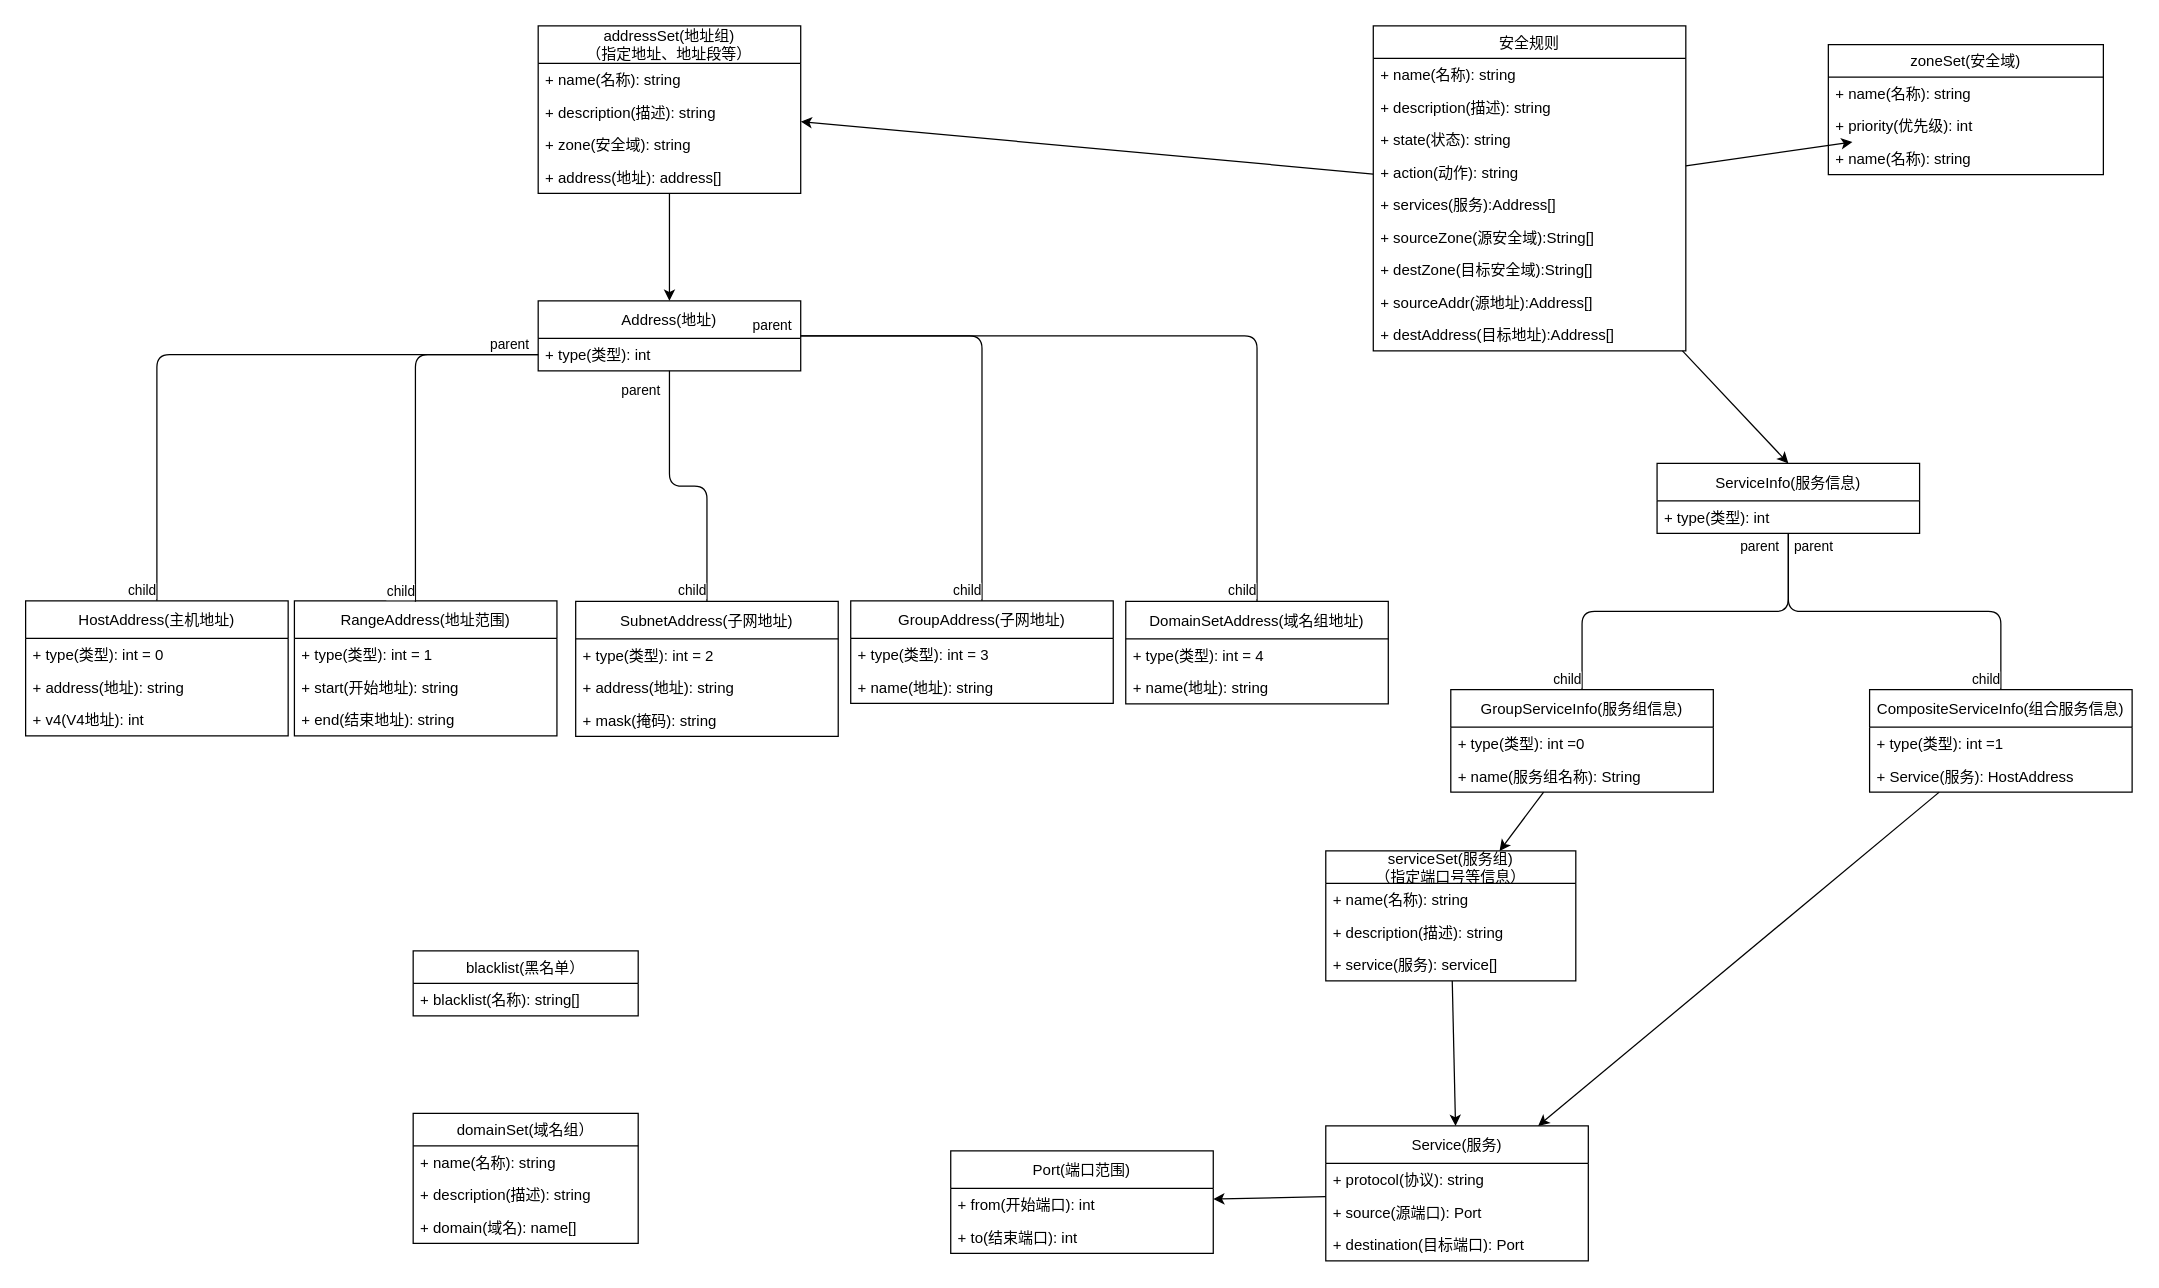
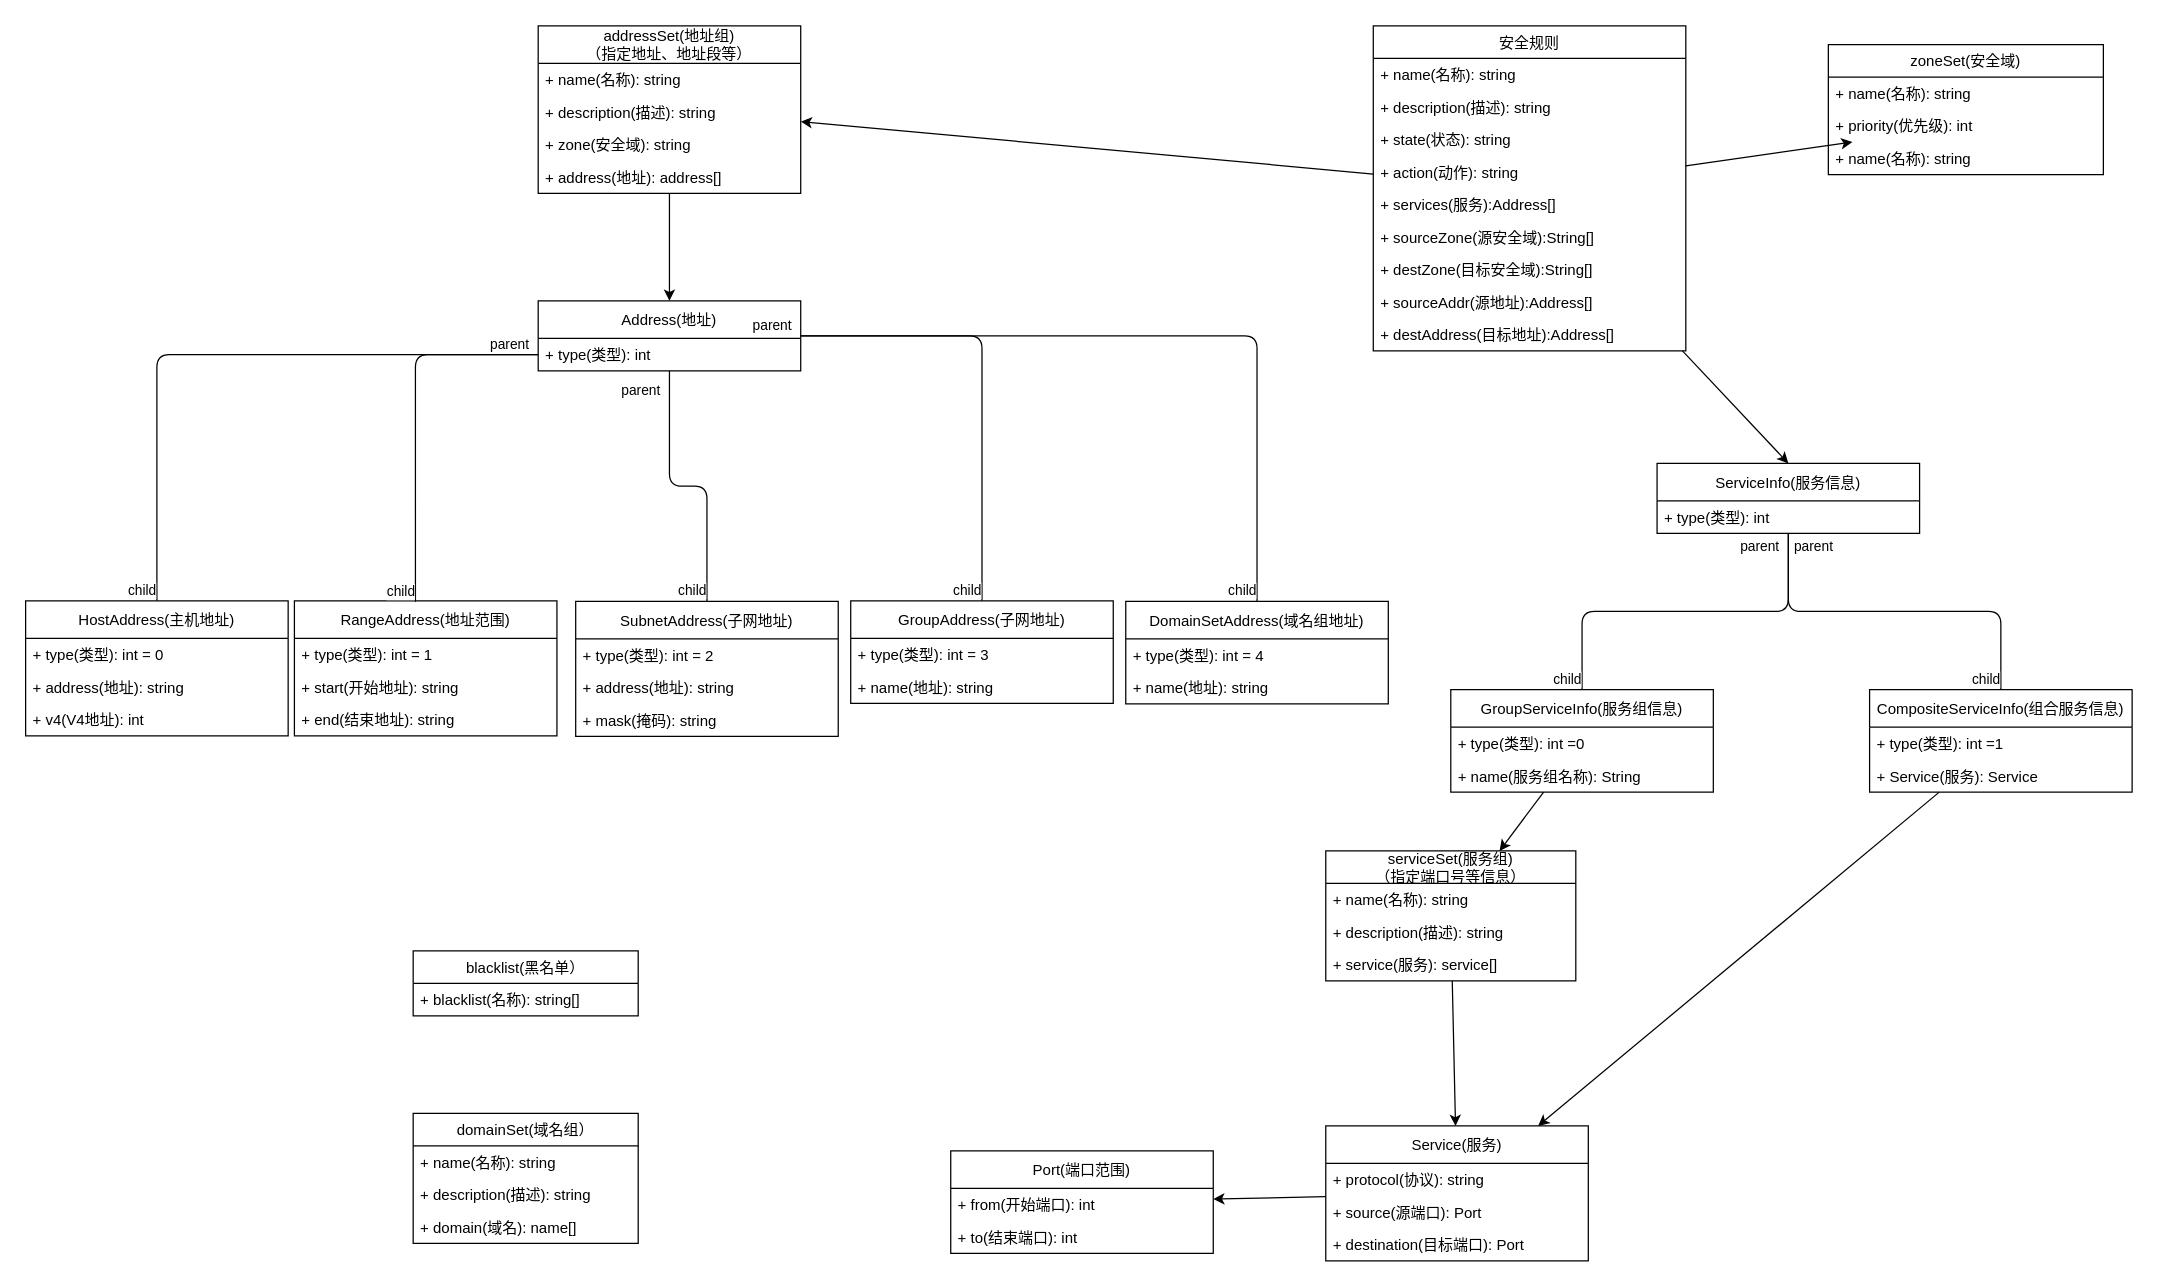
(1984, 776) -> (1966, 776)
